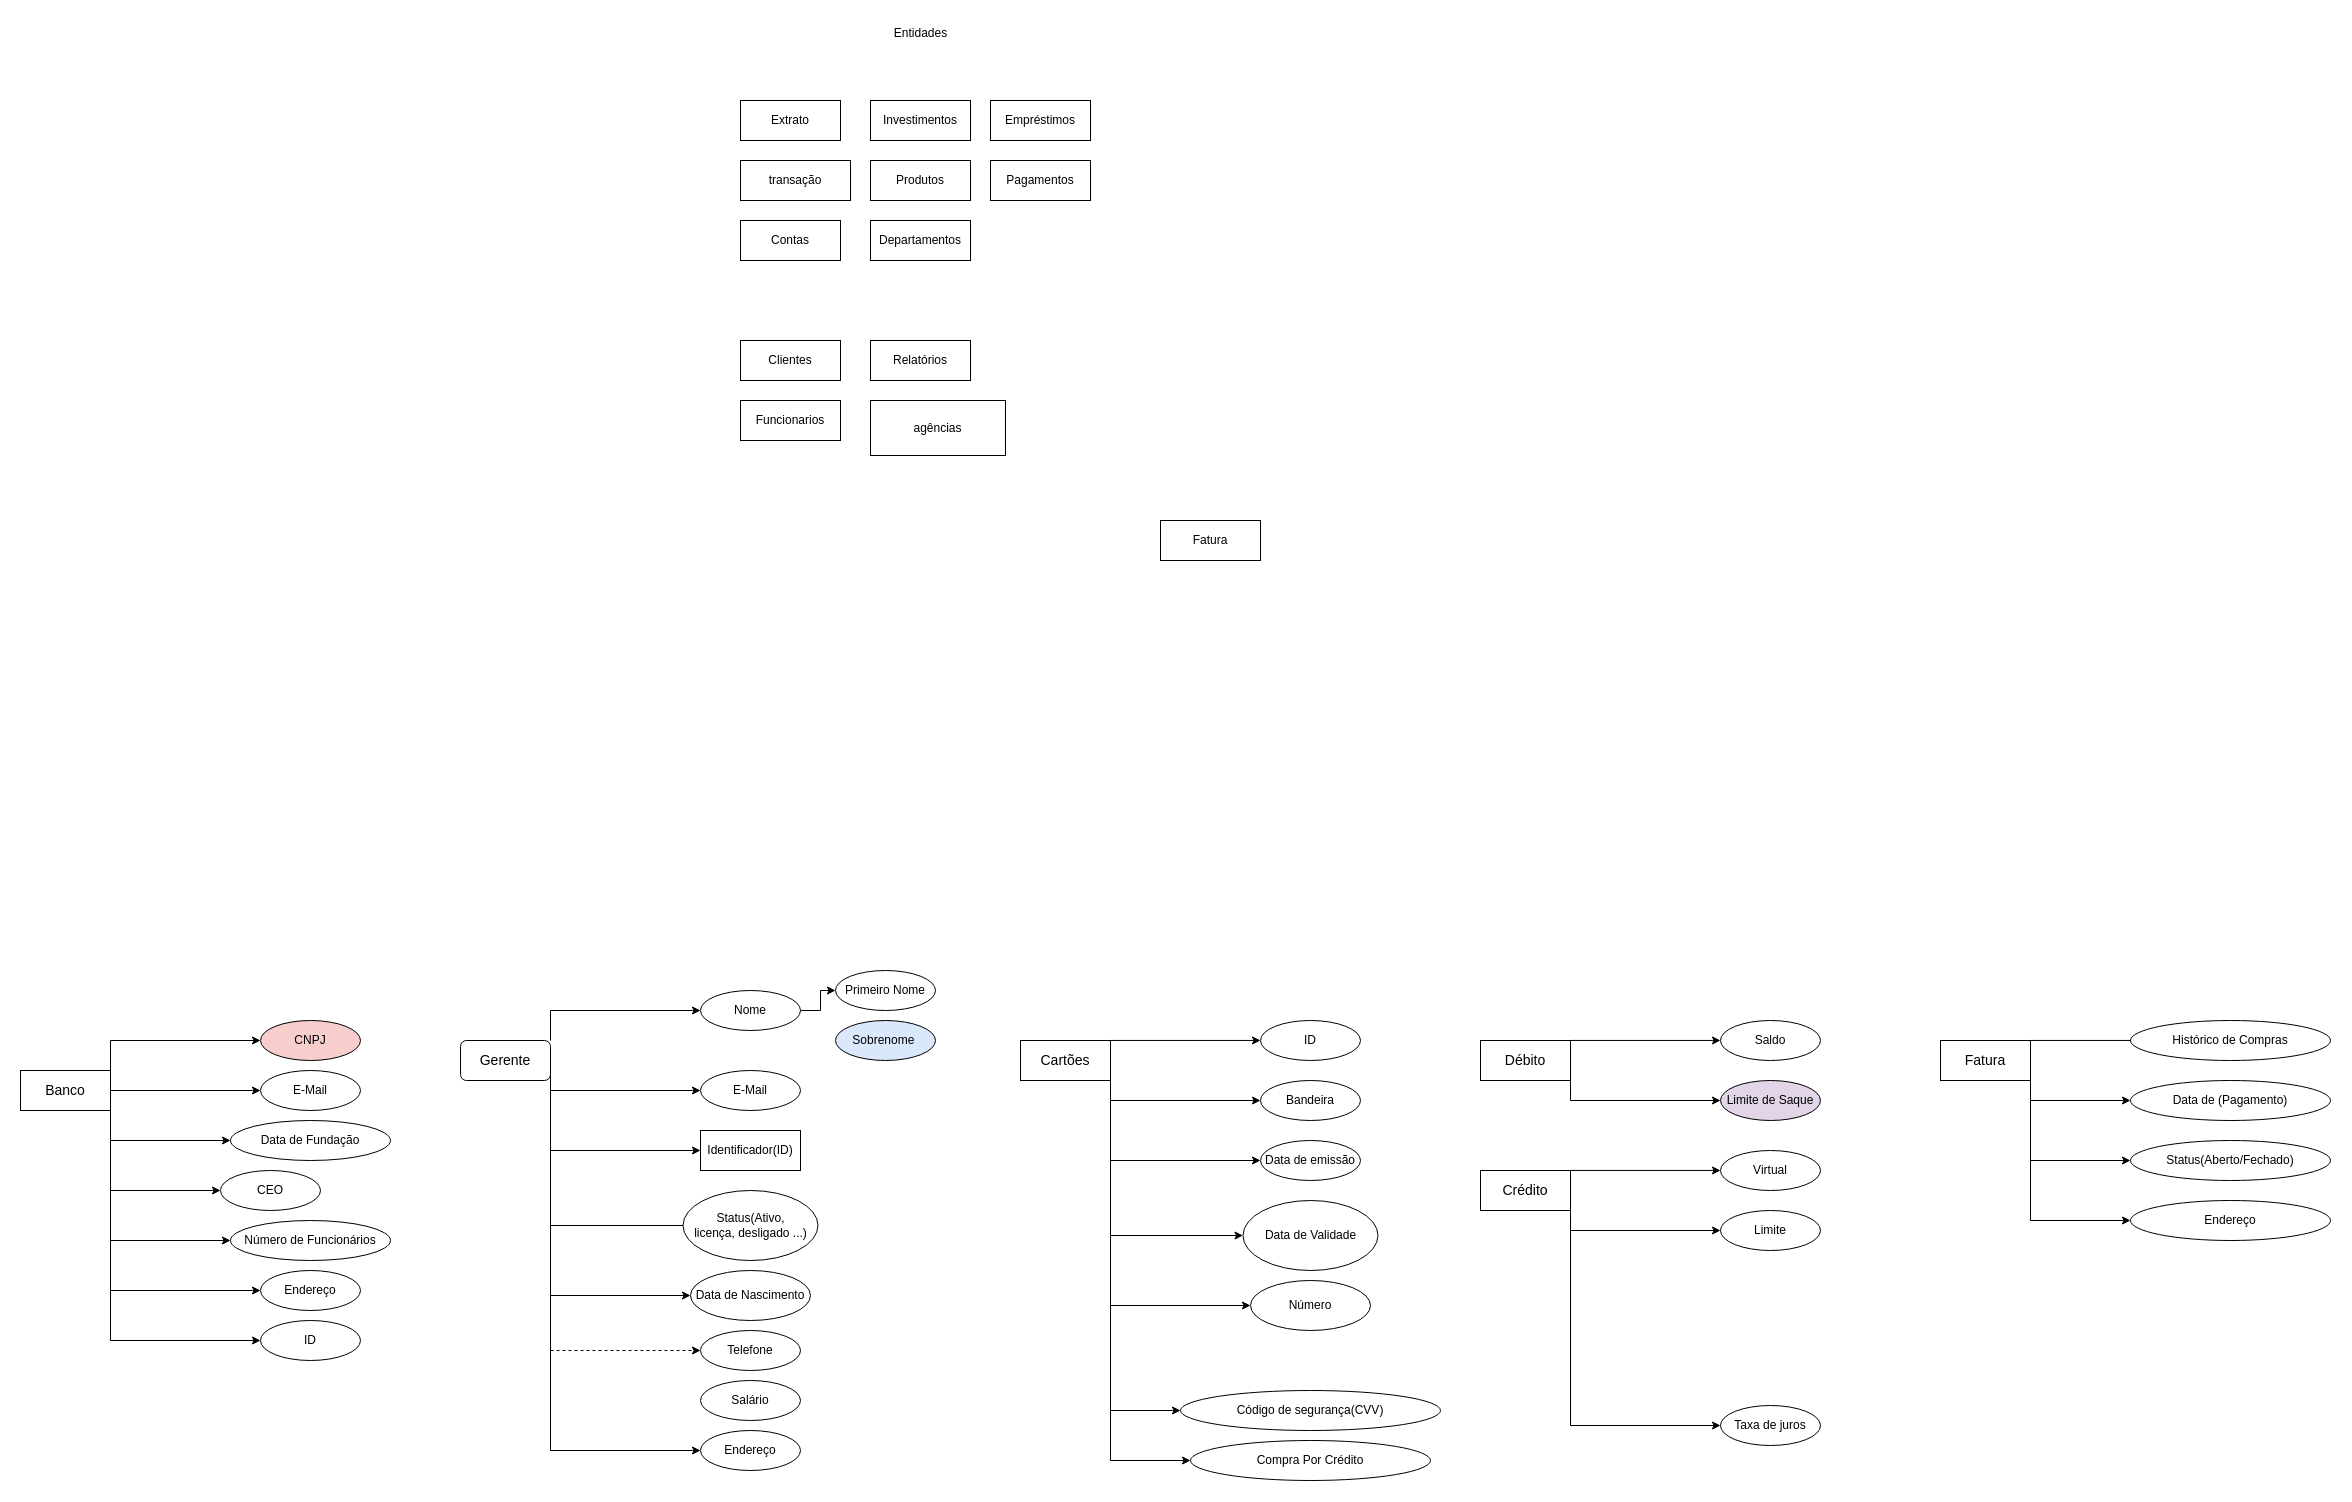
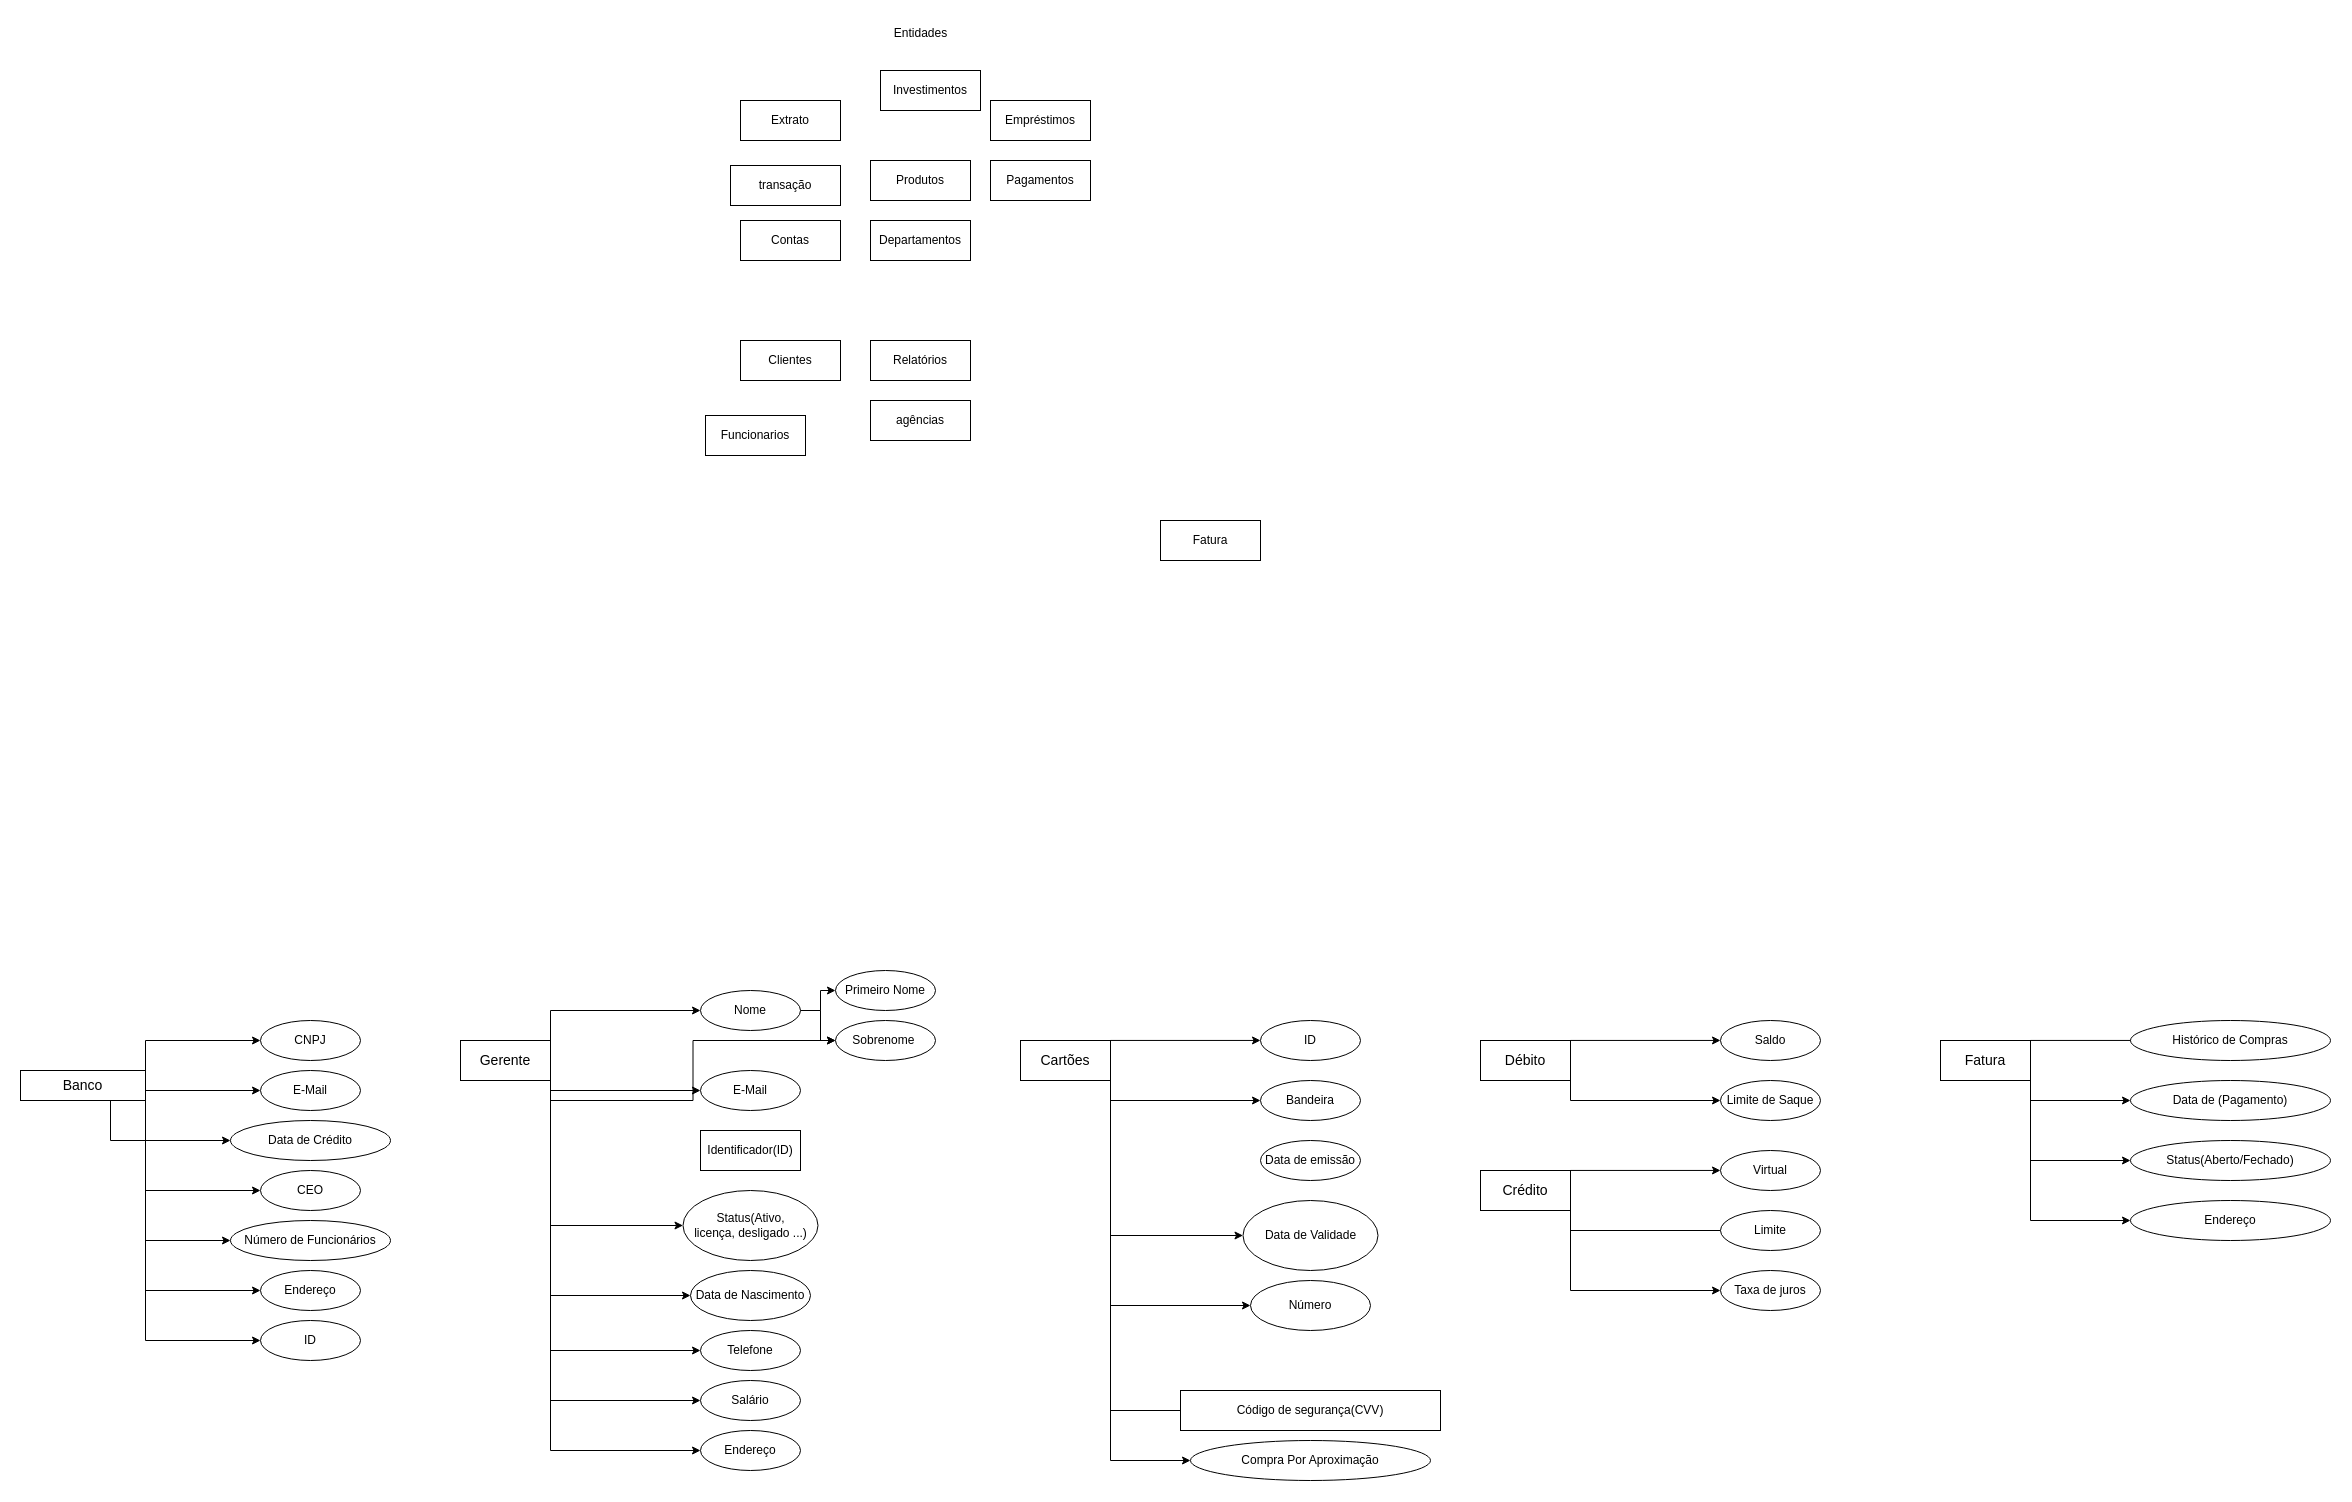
(921, 121) -> (931, 91)
(796, 181) -> (786, 186)
(791, 421) -> (756, 436)
(938, 428) -> (921, 421)
none -> (821, 1025)
(311, 1041) -> (311, 1041)
(886, 1041) -> (886, 1041)
(506, 1061) -> (506, 1061)
(66, 1091) -> (83, 1086)
(1771, 1101) -> (1771, 1101)
(311, 1141) -> (311, 1141)
(623, 1151) -> (693, 1079)
(1183, 1161) -> none
(271, 1191) -> (311, 1191)
(678, 1226) -> (675, 1226)
(1712, 1231) -> (1715, 1231)
(623, 1351) -> (623, 1351)
none -> (623, 1401)
(1172, 1411) -> (1176, 1411)
(1311, 1411) -> (1311, 1411)
(1771, 1426) -> (1771, 1291)
(1311, 1461) -> (1311, 1461)
